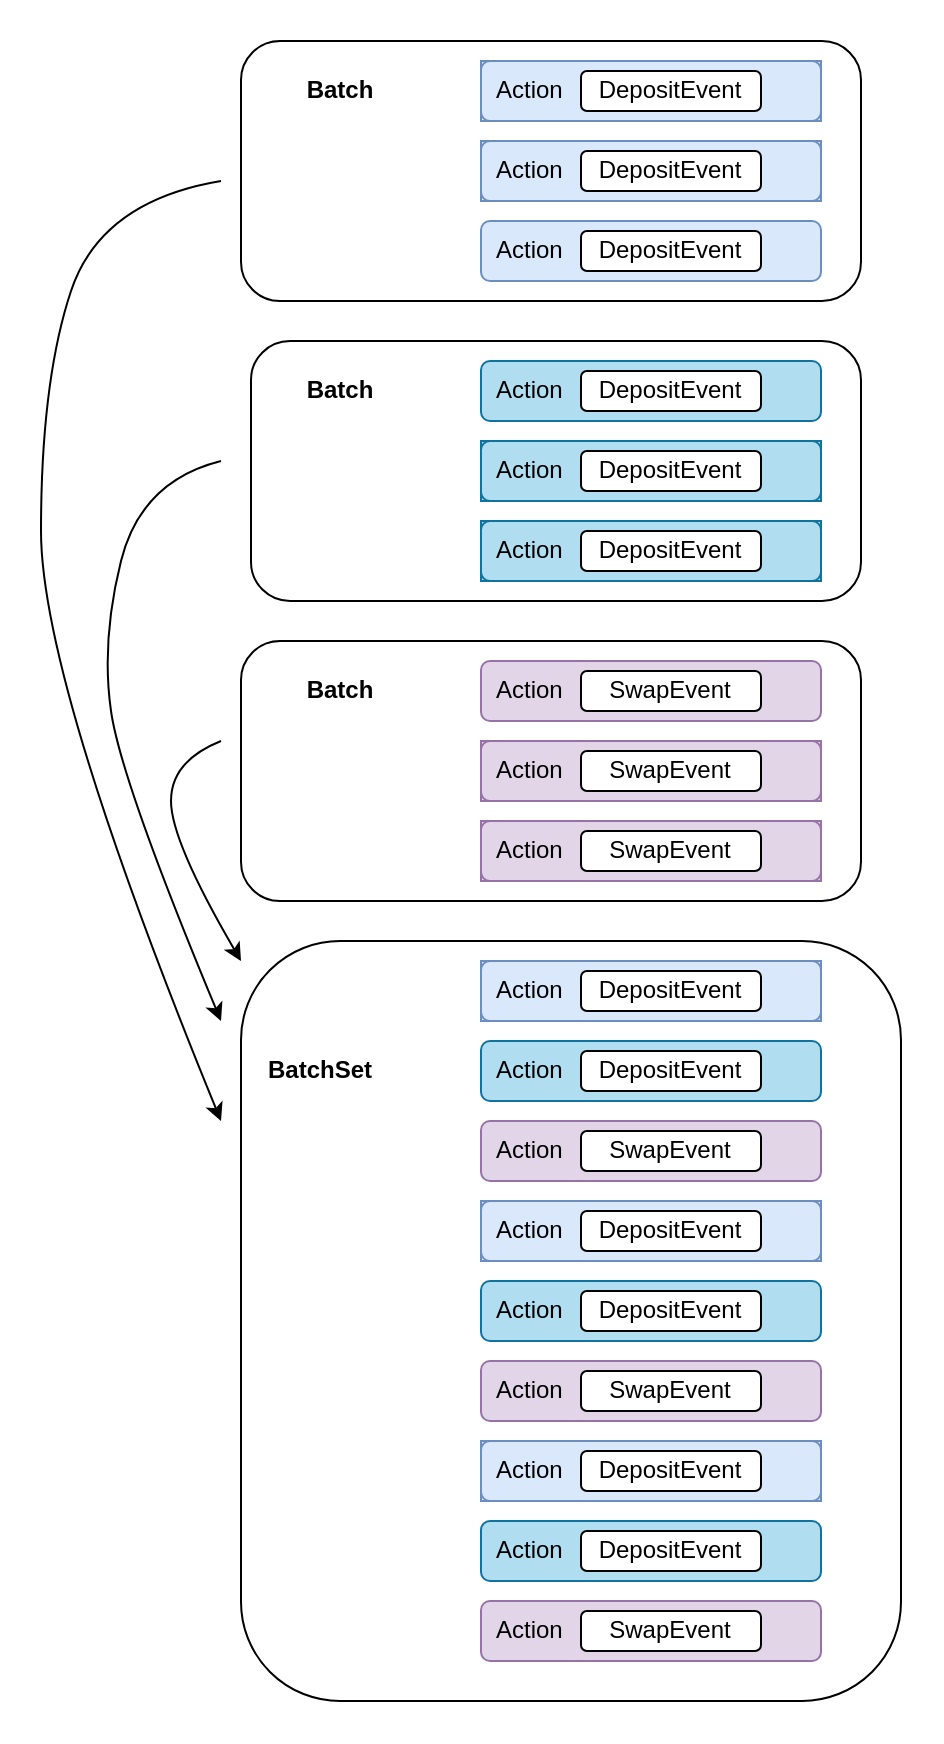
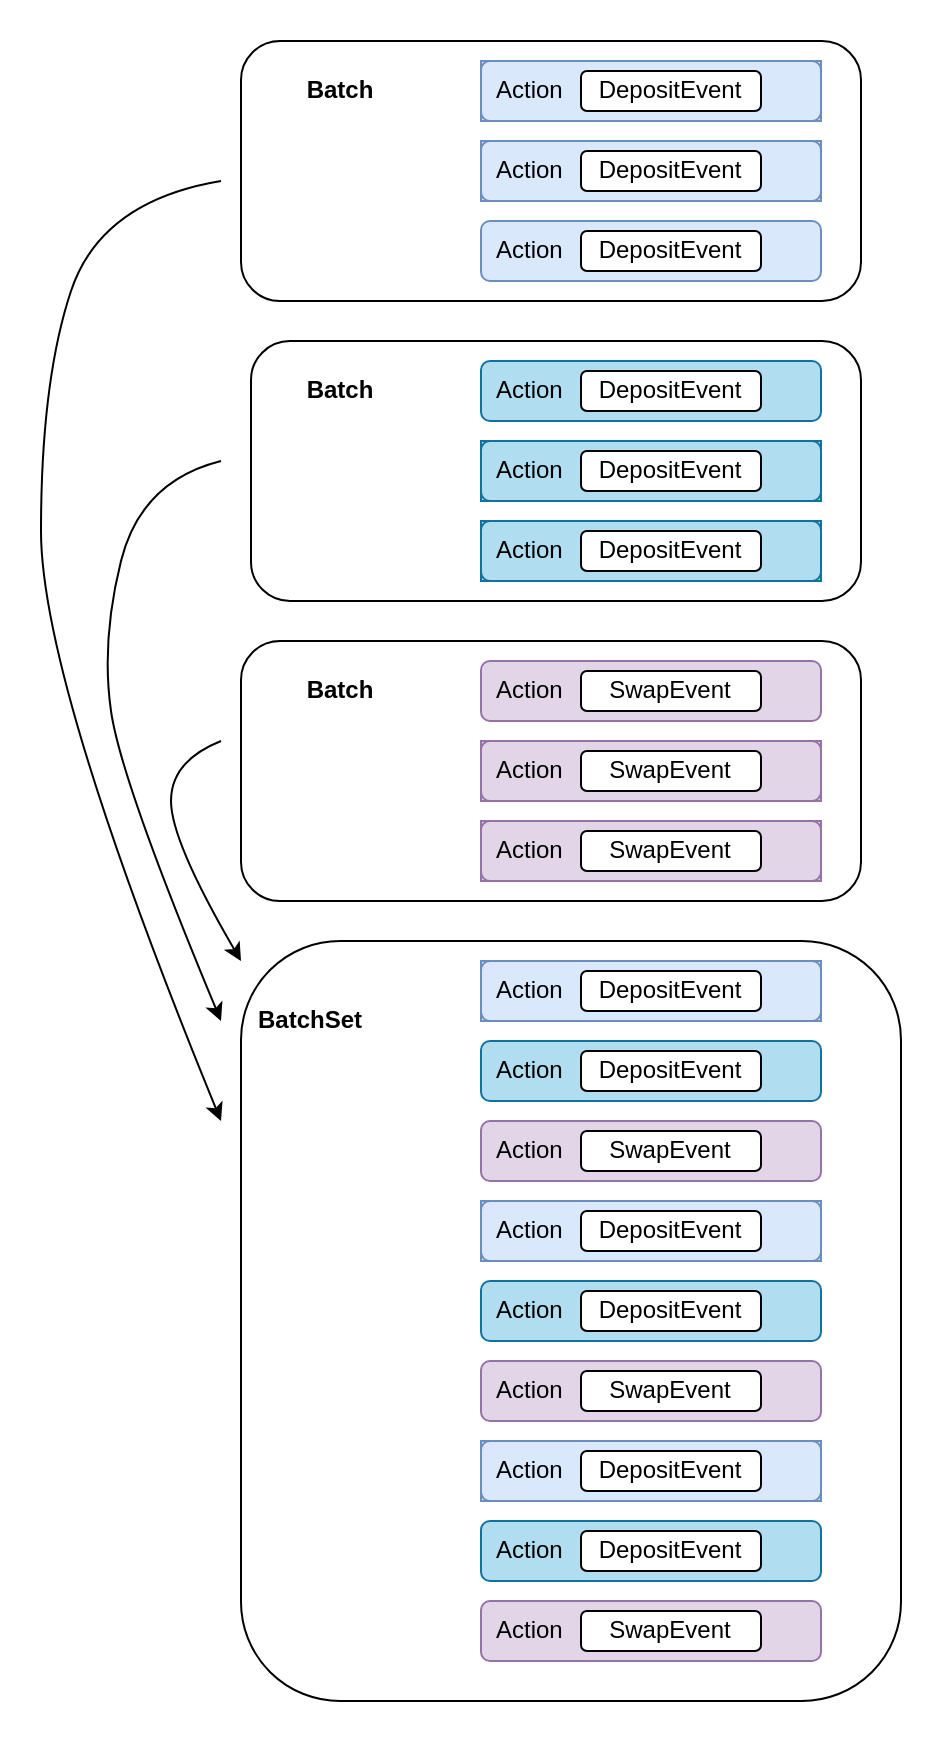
(321, 1071) -> (311, 1021)
